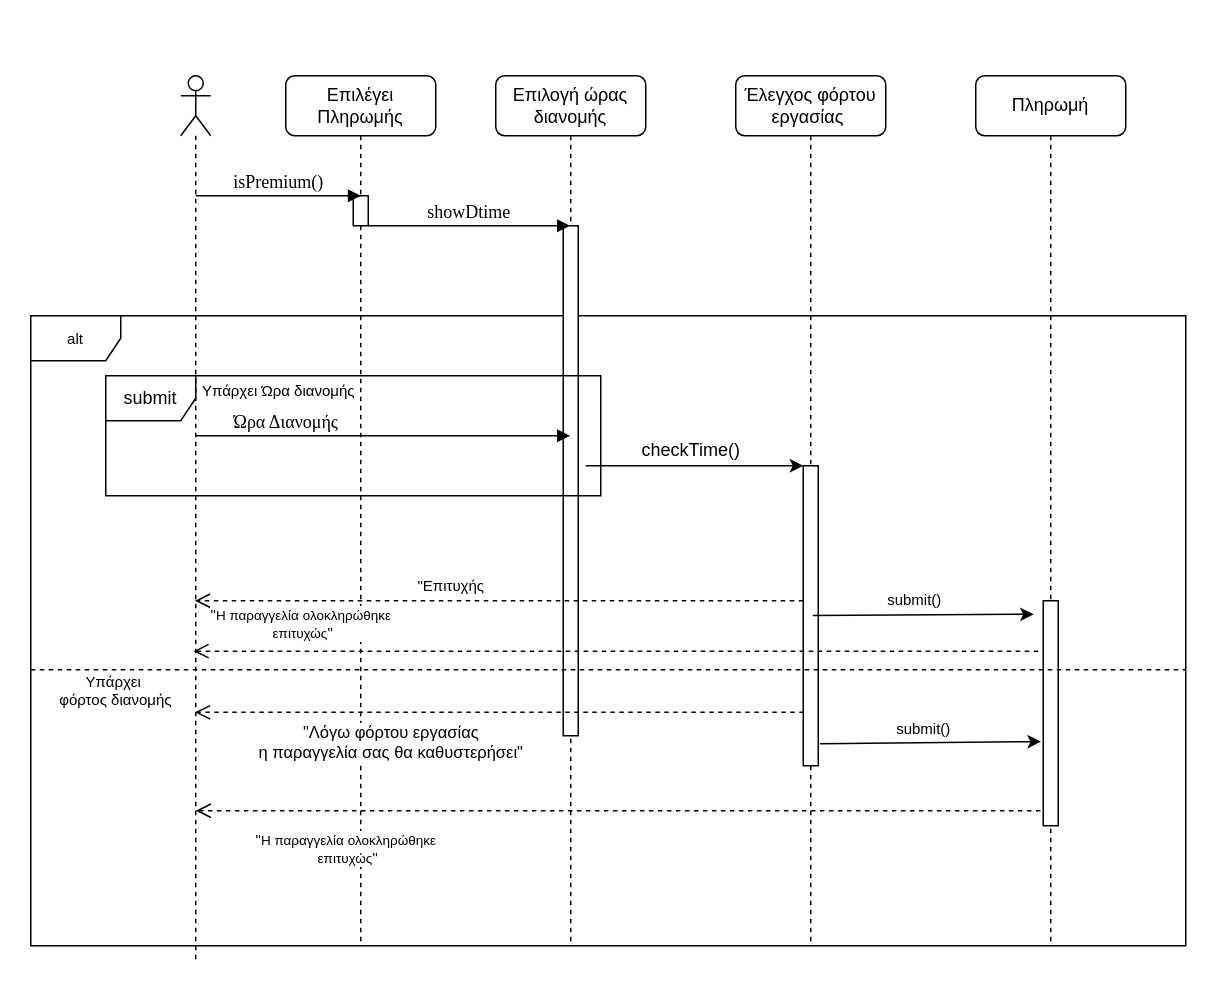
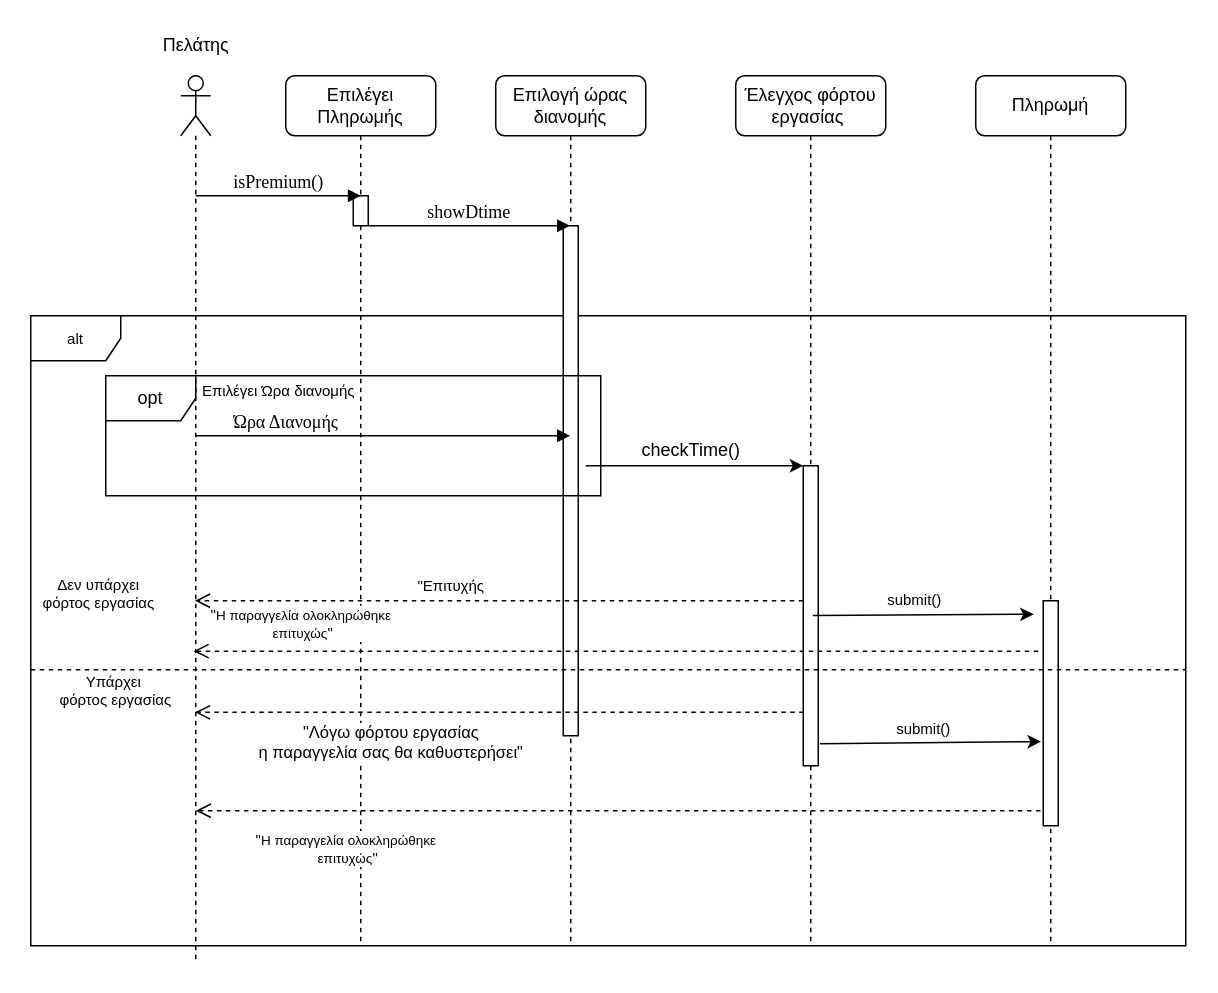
none -> (166, 46)
(279, 391) -> (279, 391)
(151, 398) -> (151, 398)
none -> (98, 593)
(114, 691) -> (114, 691)
